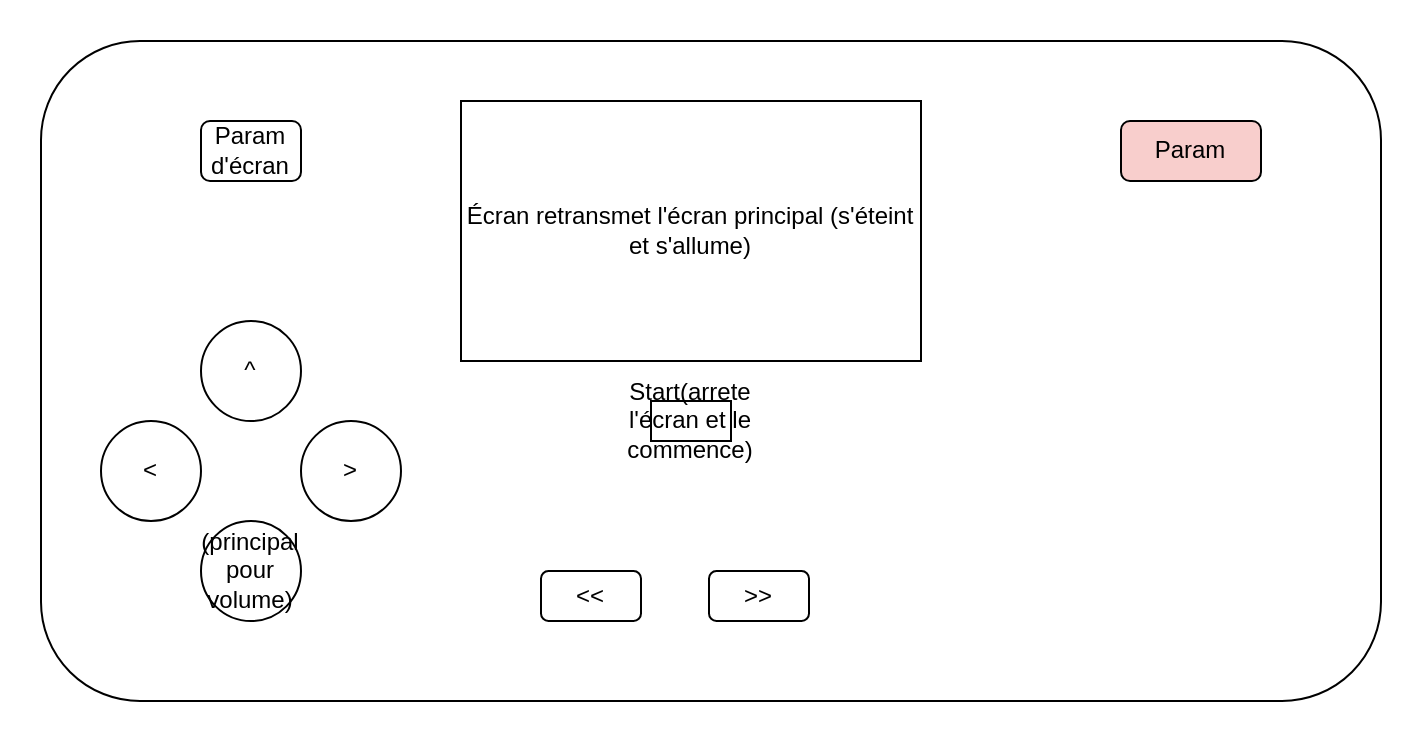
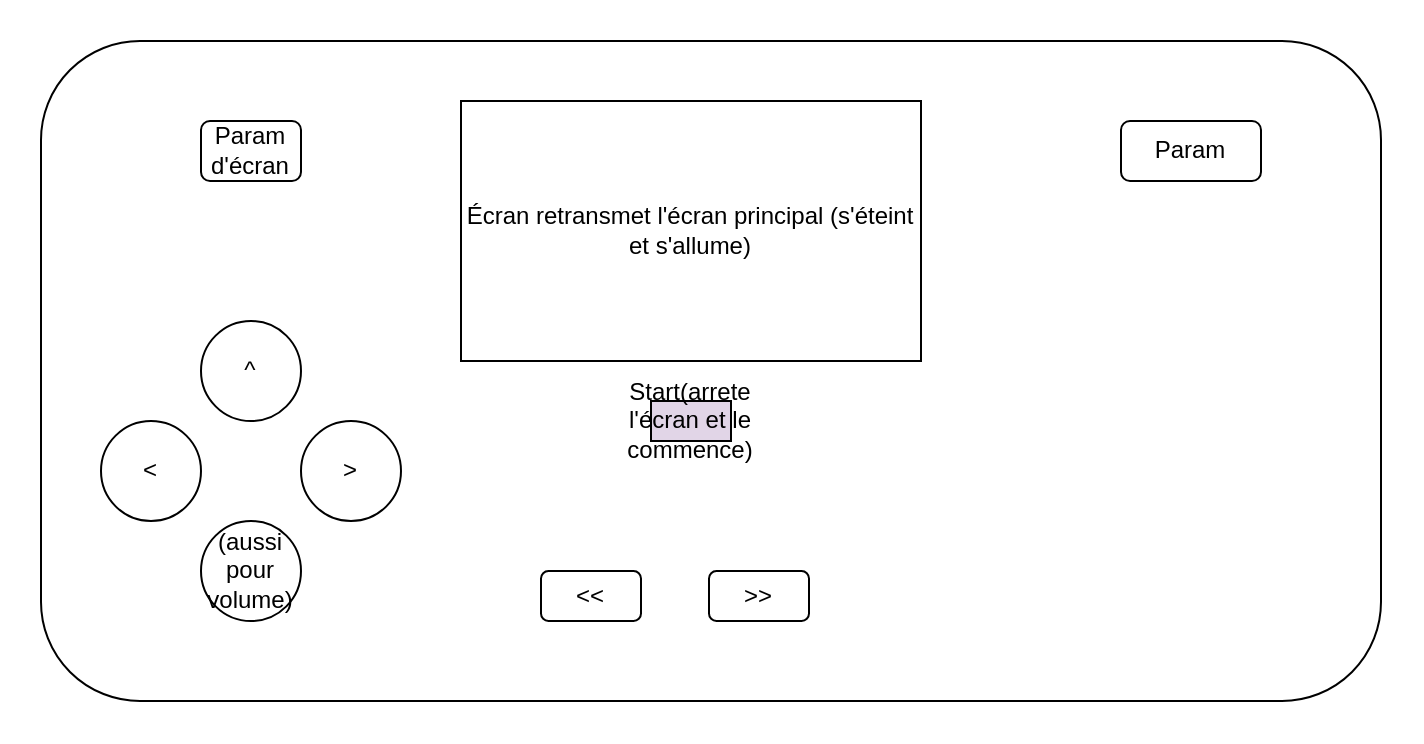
(1191, 151) -> (1191, 151)
(691, 421) -> (691, 421)
(251, 571) -> (251, 571)
